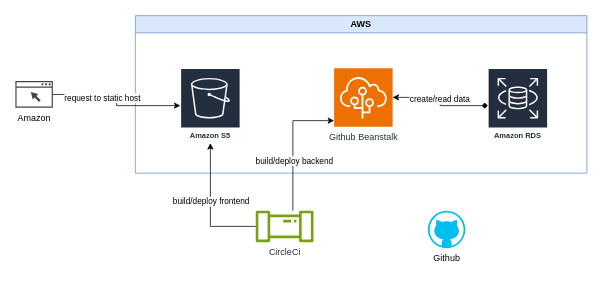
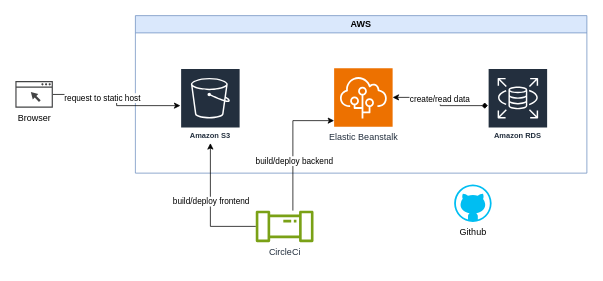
(35, 118) -> (35, 118)
(210, 135) -> (210, 135)
(364, 137) -> (364, 137)
(447, 229) -> (473, 203)
